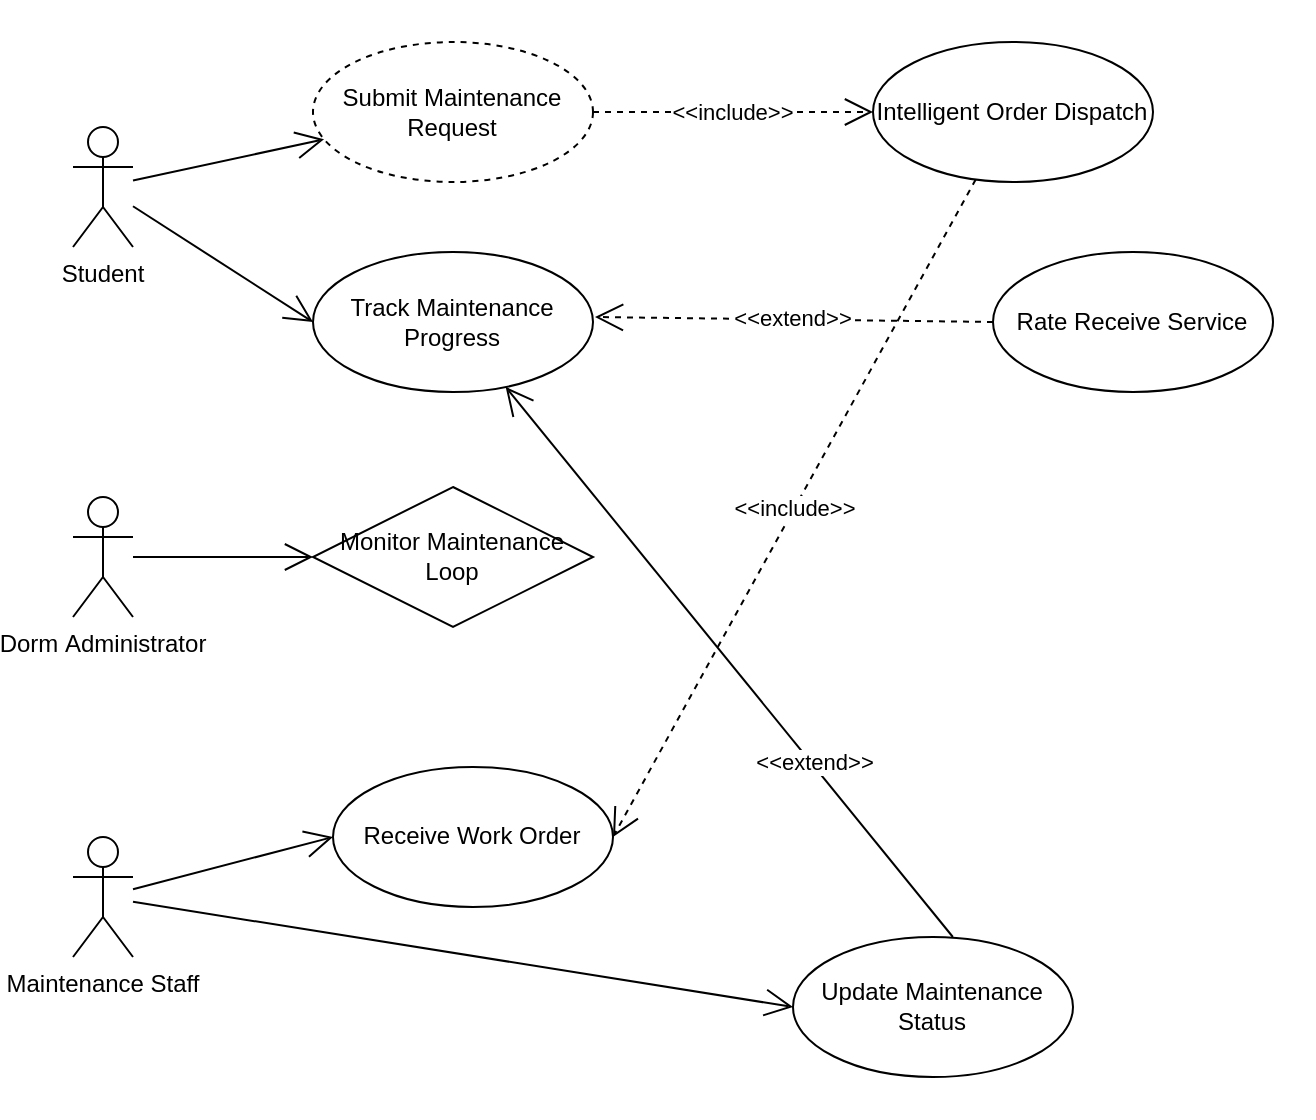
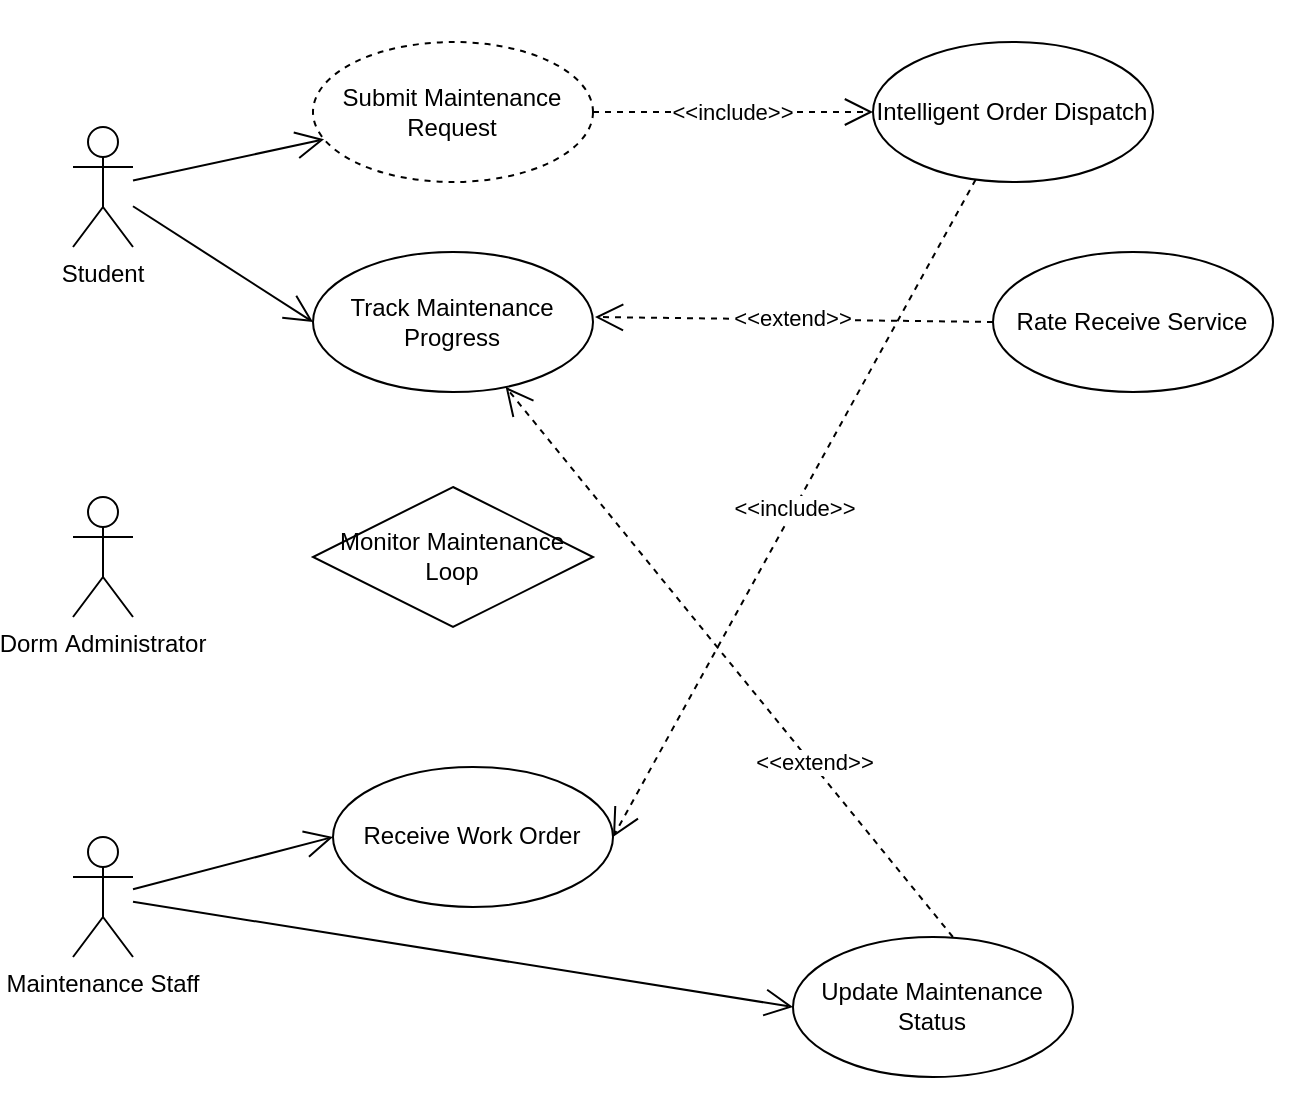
(612, 518) -> (612, 518)
(220, 557) -> none
